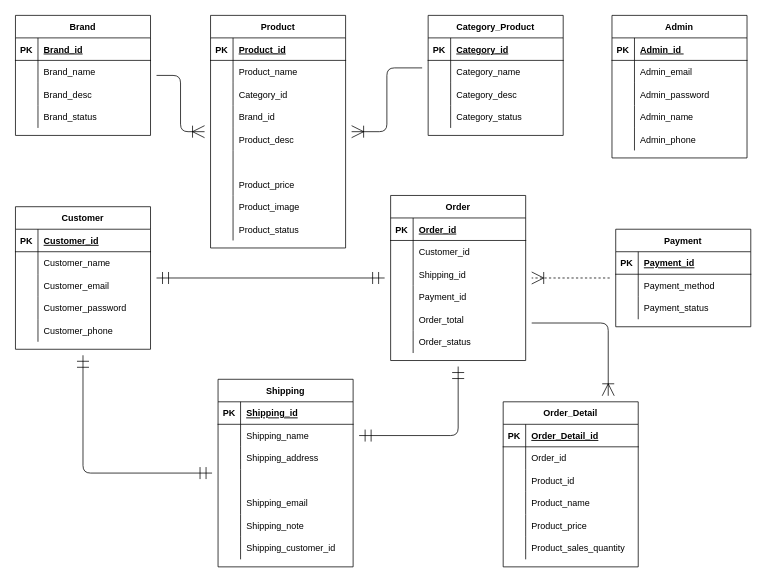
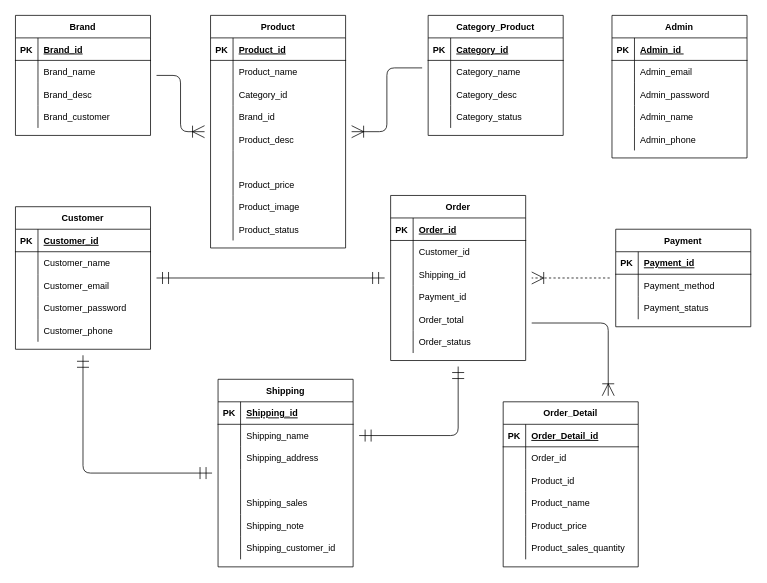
(74, 117) -> (79, 117)
(277, 503) -> (278, 503)
